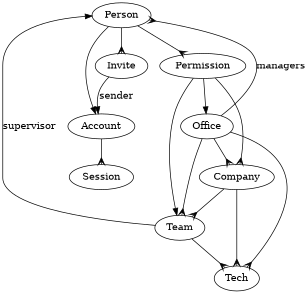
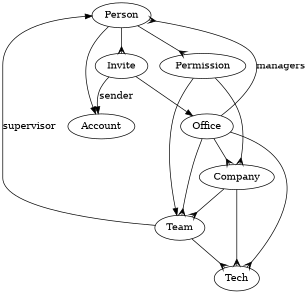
(205, 93) -> (161, 94)
(101, 177) -> none
